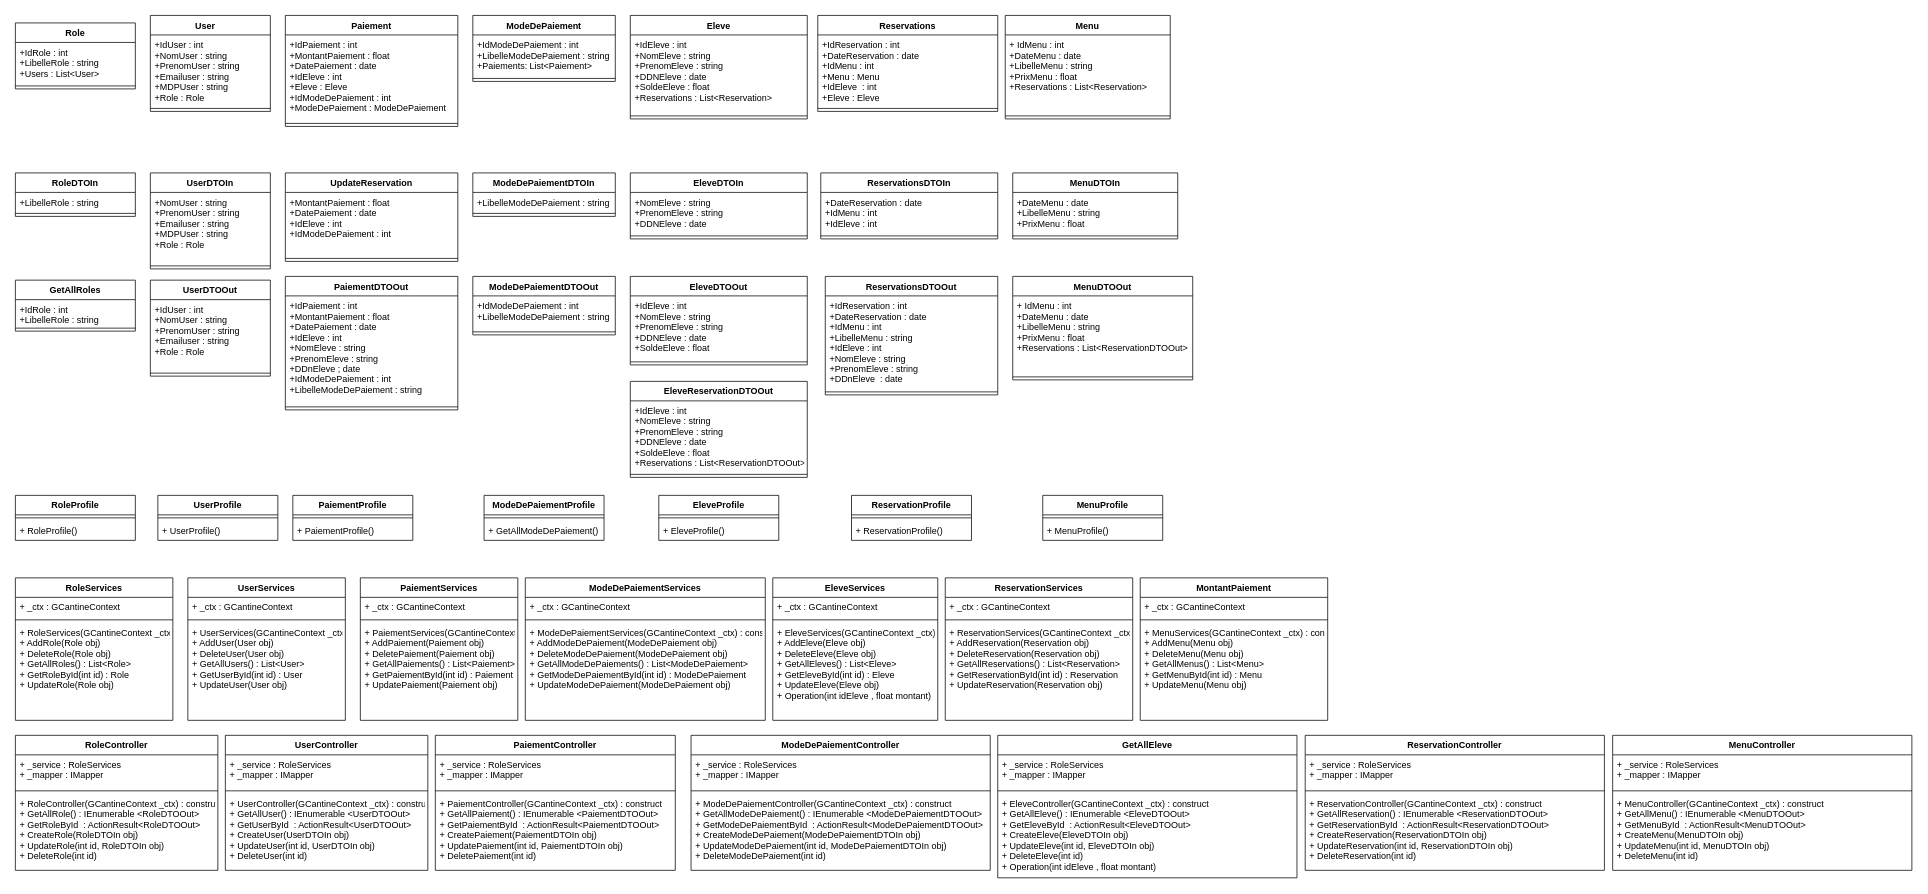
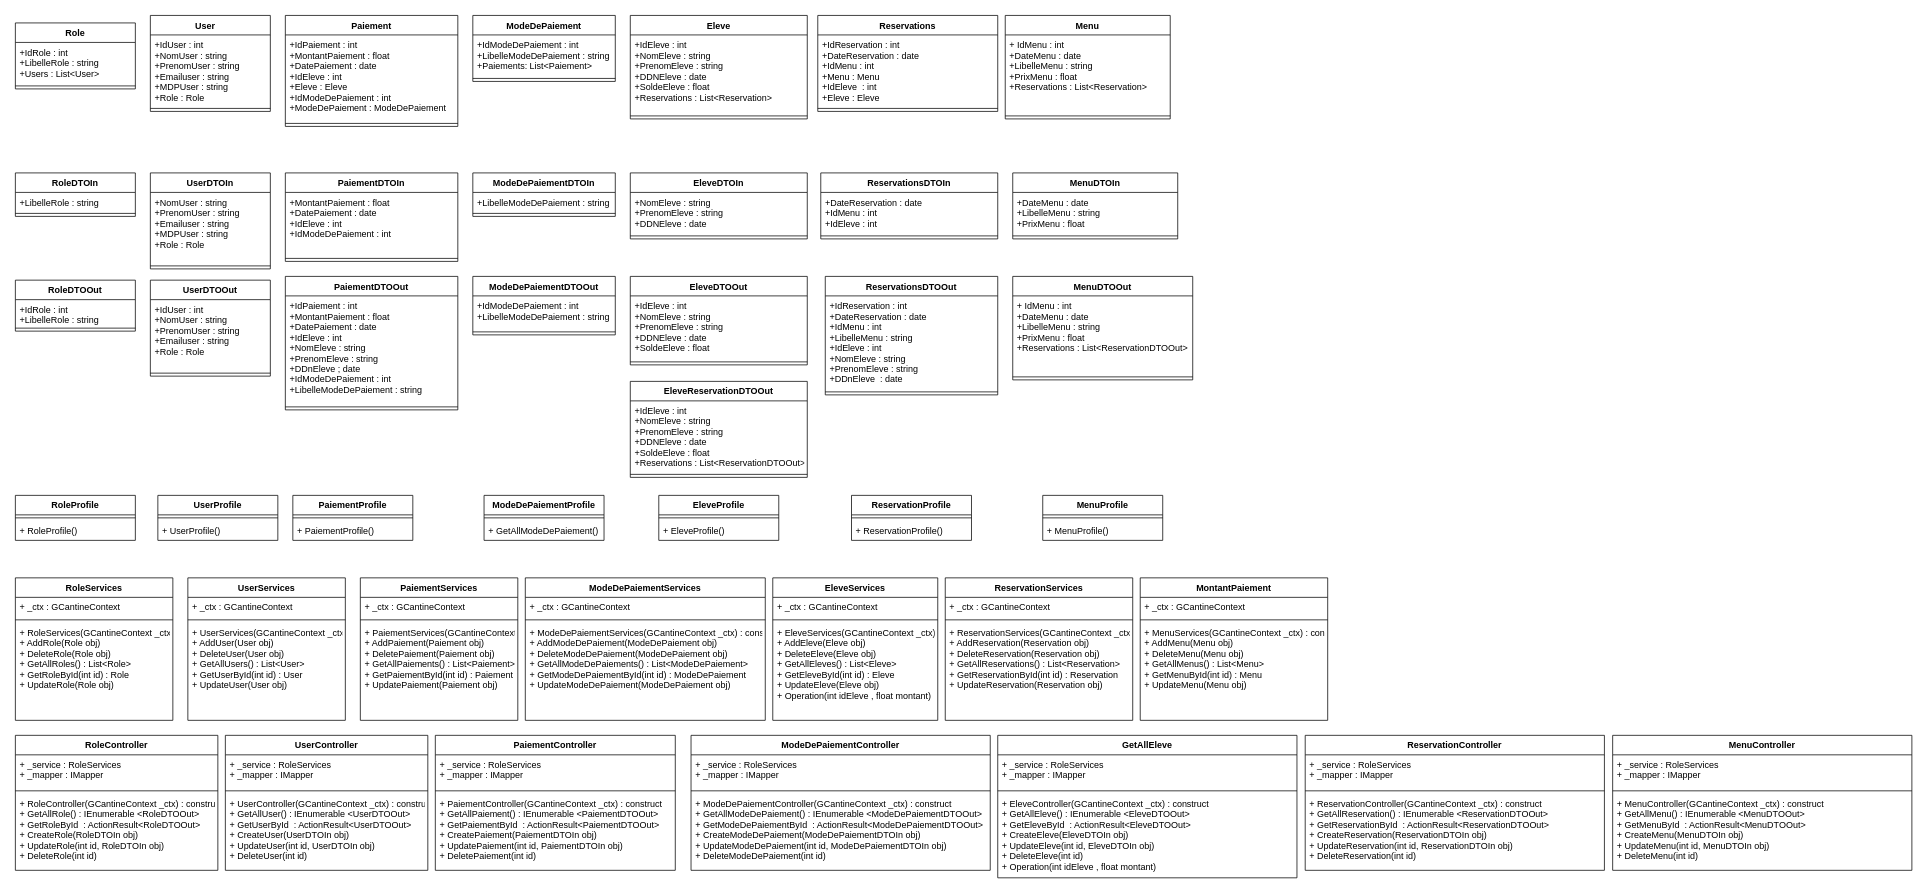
(371, 183) -> (371, 183)
(75, 290) -> (75, 290)
